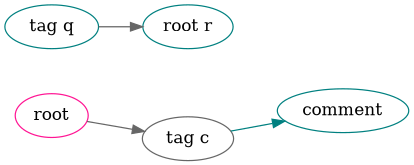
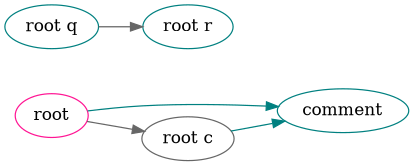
(52, 27) -> (52, 27)
none -> (177, 105)
(188, 139) -> (188, 139)
